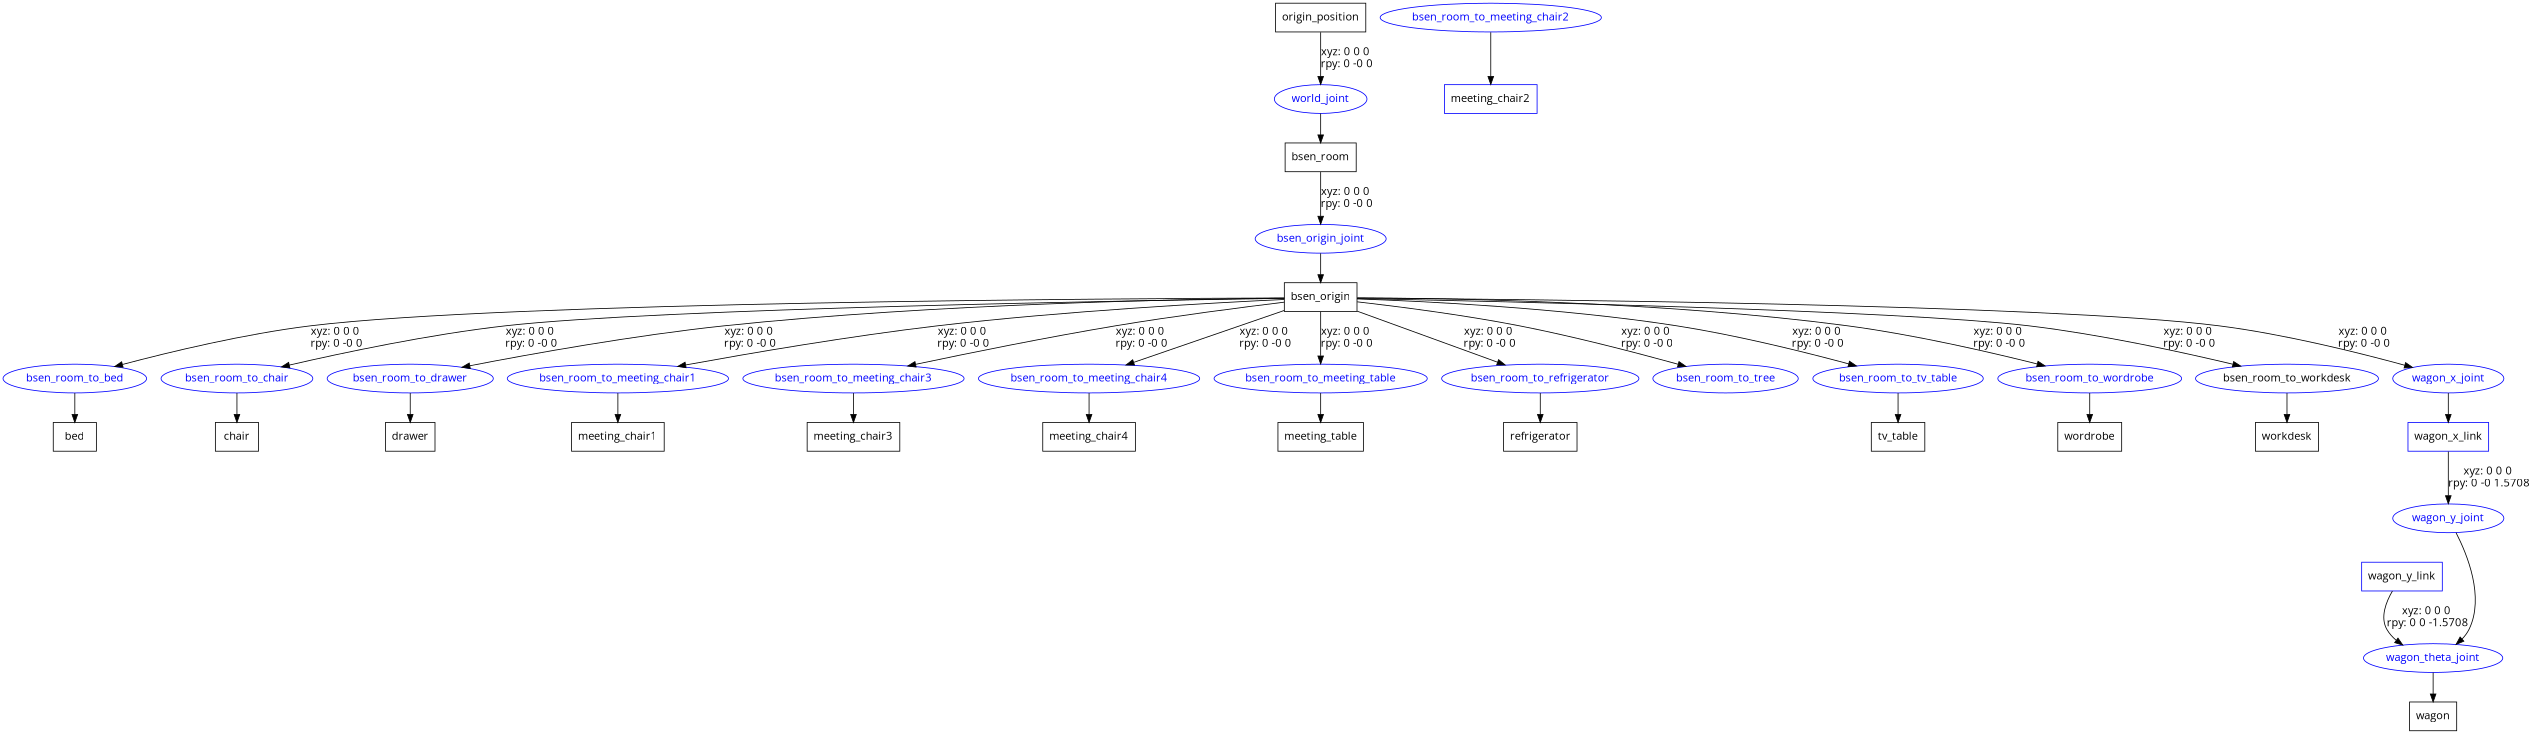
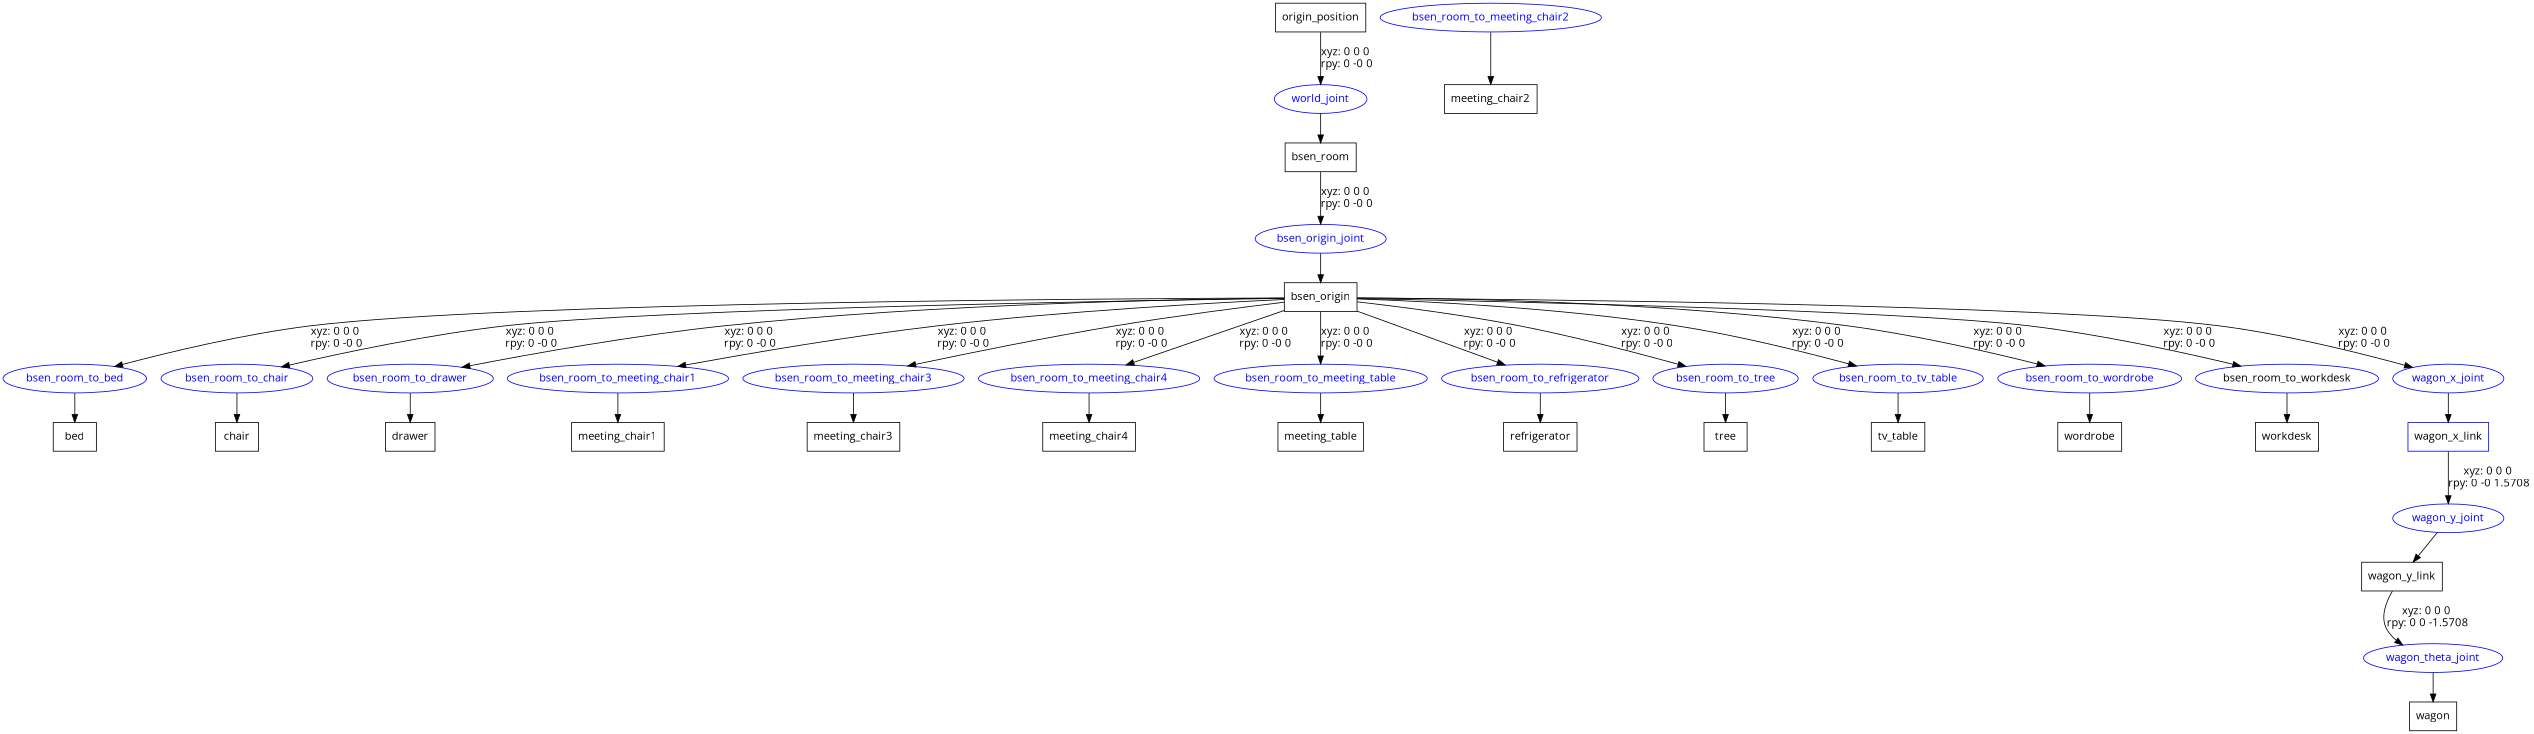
(1491, 99) -> (1491, 99)
none -> (1726, 437)
(2402, 577) -> (2402, 577)
(2474, 586) -> (2428, 544)
